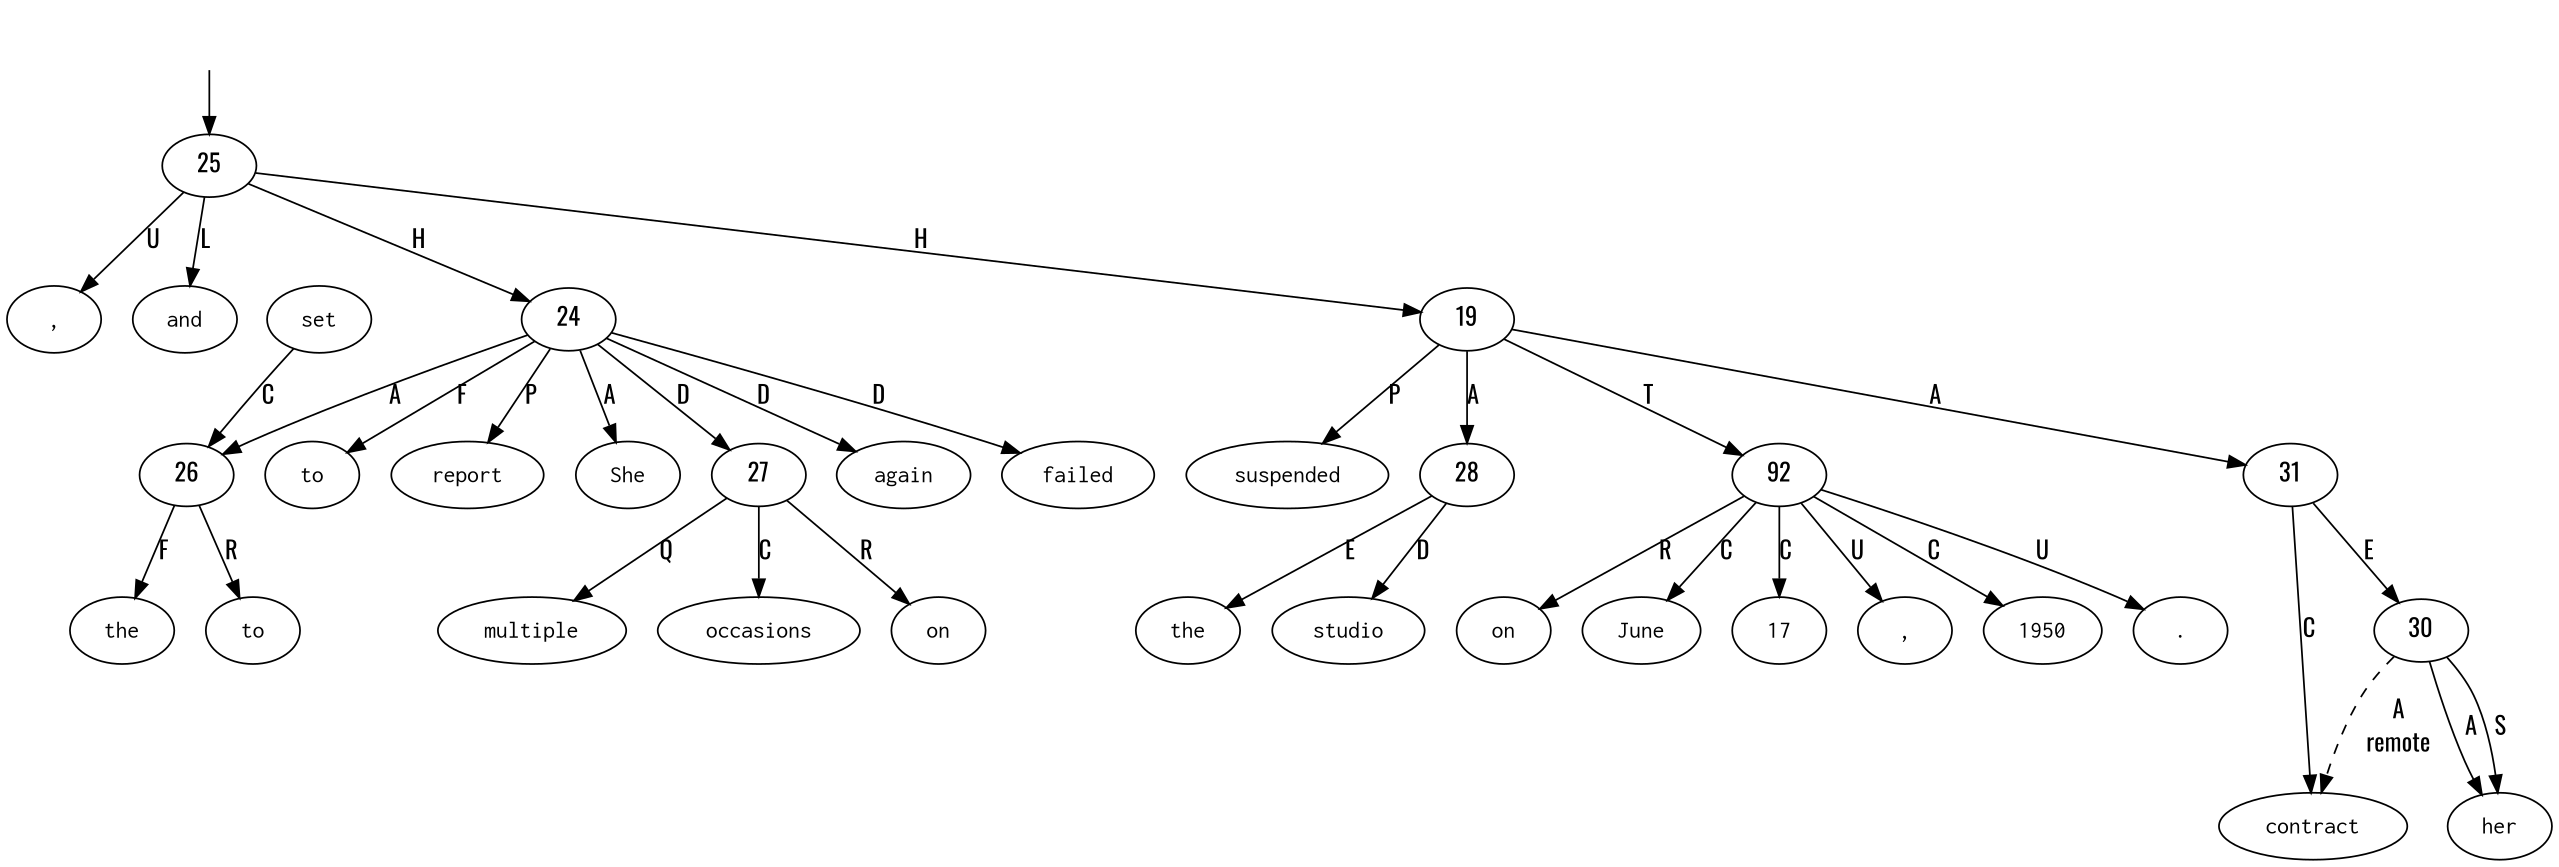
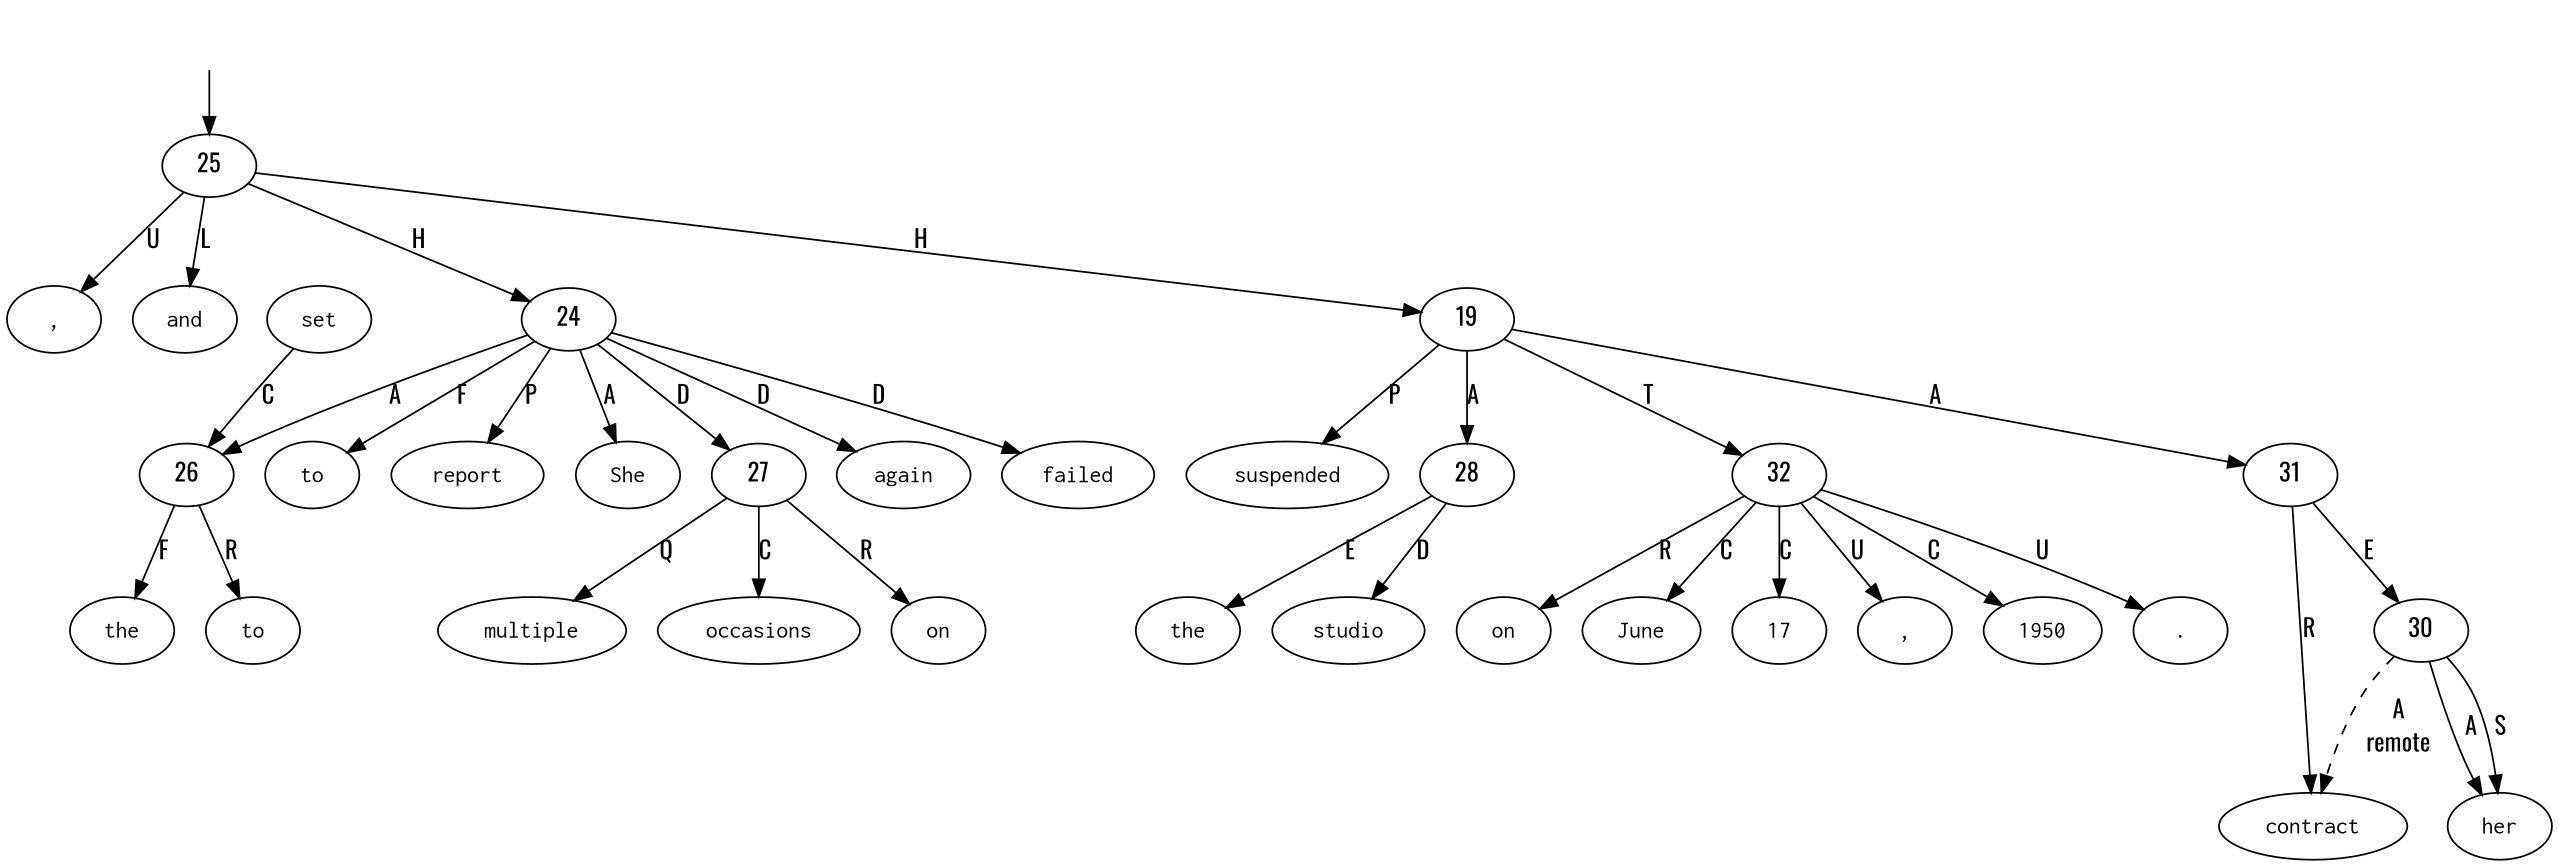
(1779, 475) -> (1779, 475)
(2310, 631) -> (2310, 631)
